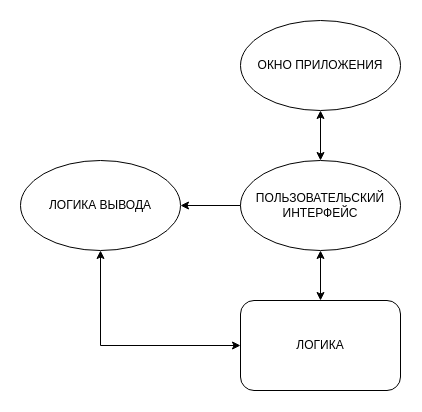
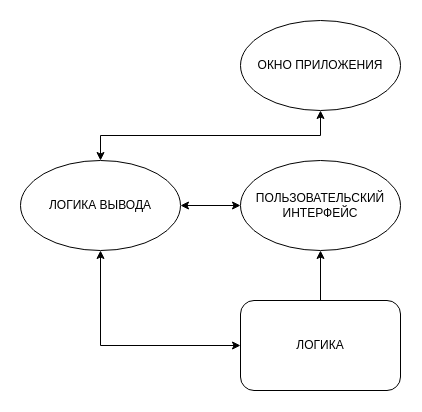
(321, 143) -> (203, 136)
(234, 206) -> (232, 206)
(321, 292) -> (321, 295)
